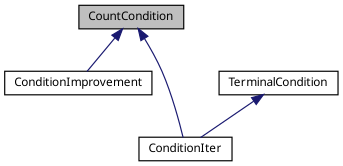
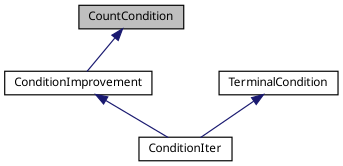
(168, 86) -> (137, 119)
